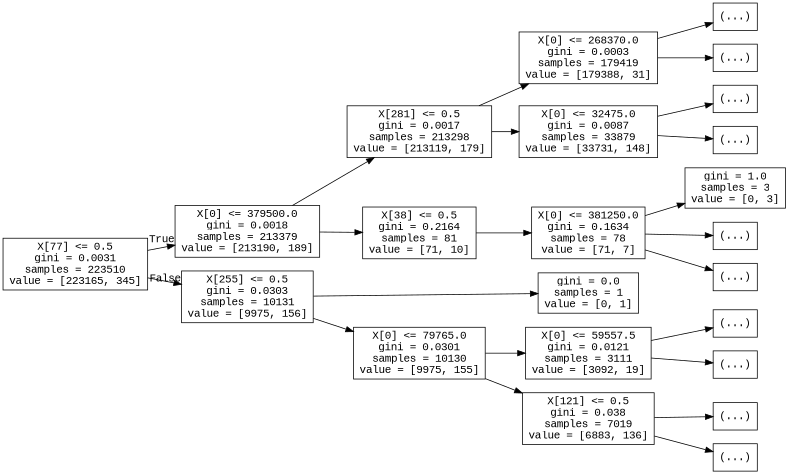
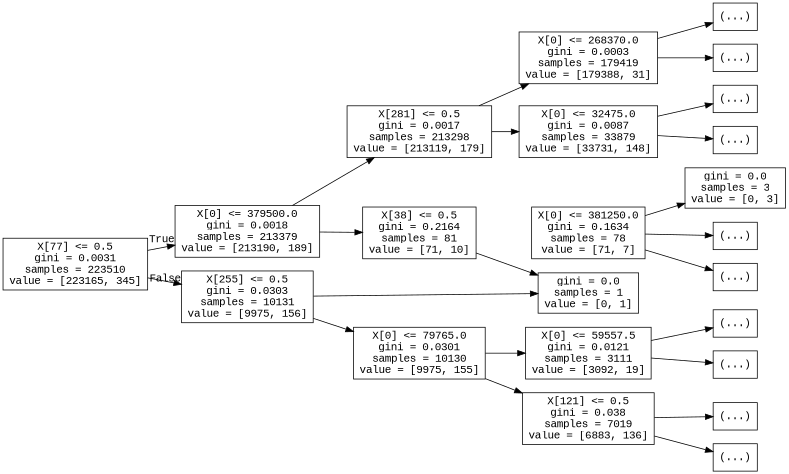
(735, 188) -> (735, 188)
(500, 233) -> (503, 263)
